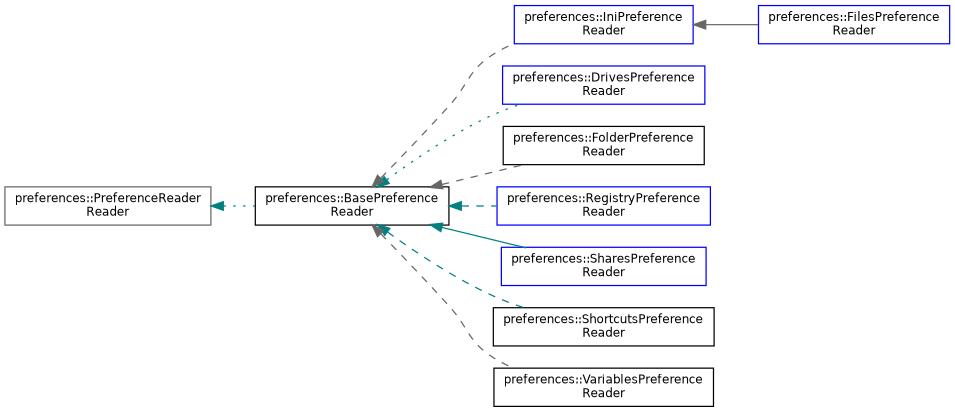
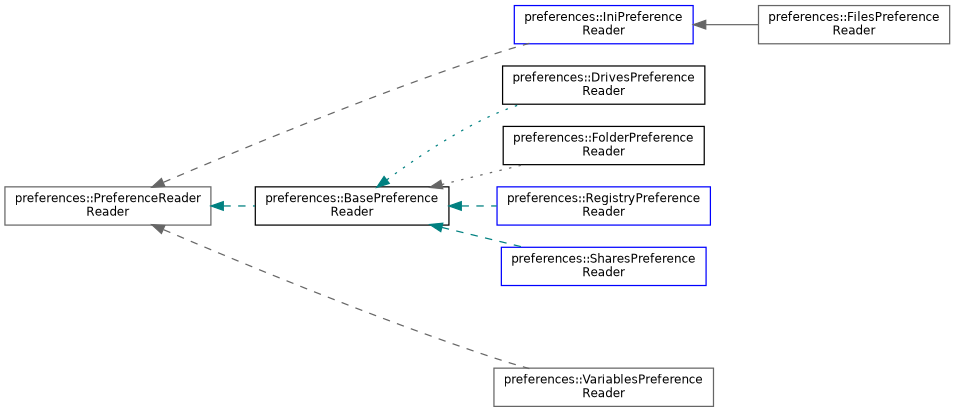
(854, 25) -> (854, 25)
(604, 85) -> (604, 85)
(447, 108) -> (345, 108)
(484, 174) -> (484, 174)
(239, 206) -> (239, 206)
(484, 238) -> (484, 238)
(447, 304) -> (345, 304)
(604, 327) -> none
(604, 387) -> (604, 387)
